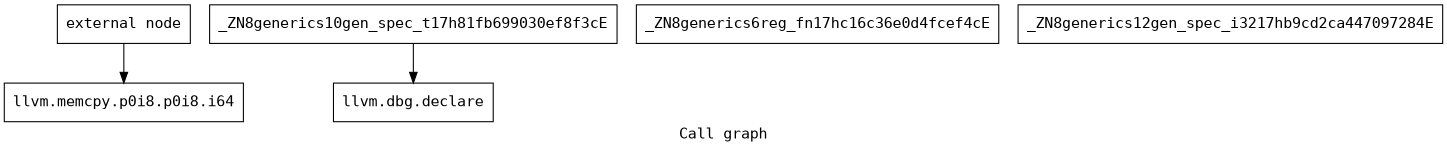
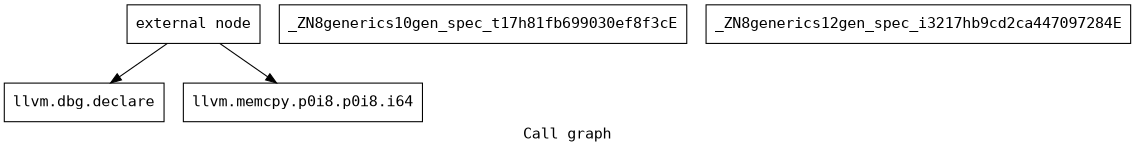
(818, 24) -> none
(413, 58) -> (143, 60)
